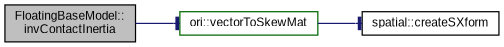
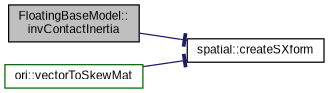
(155, 23) -> (160, 36)
